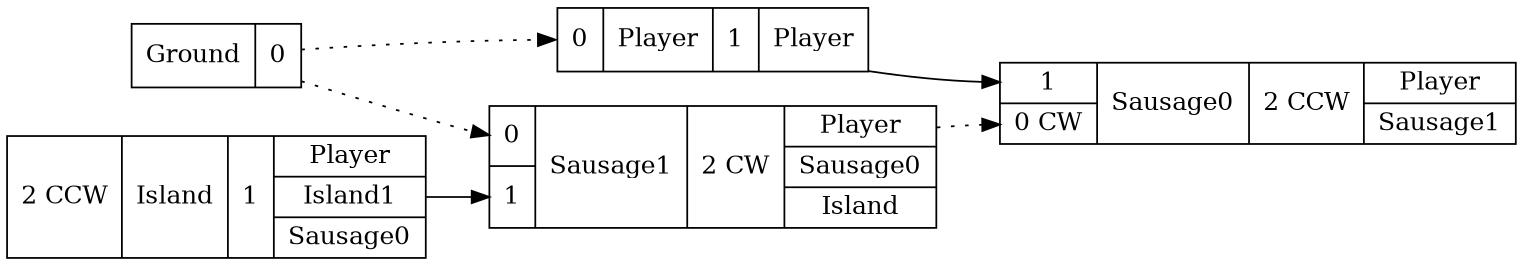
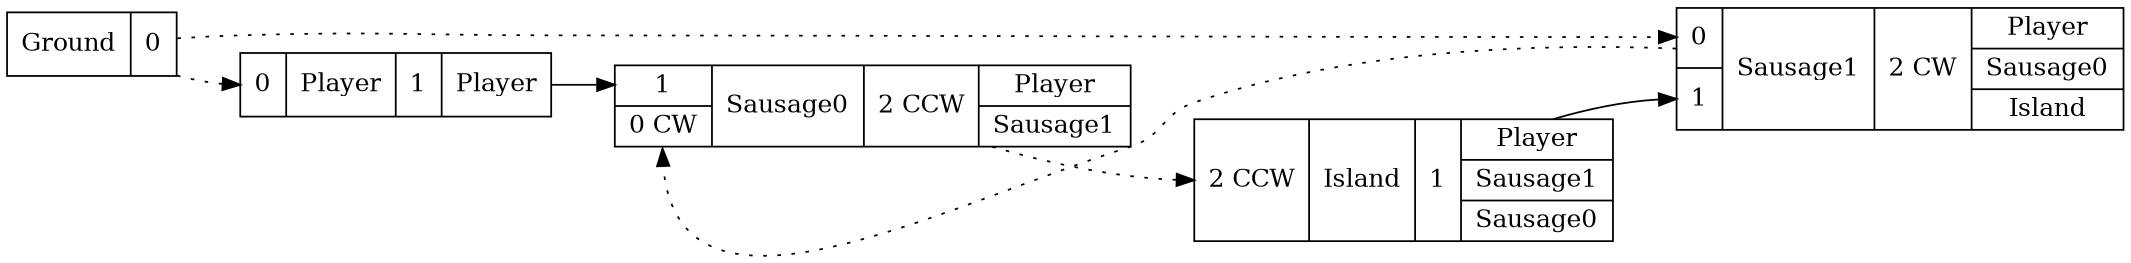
none -> (1097, 171)
(350, 196) -> (1537, 179)
